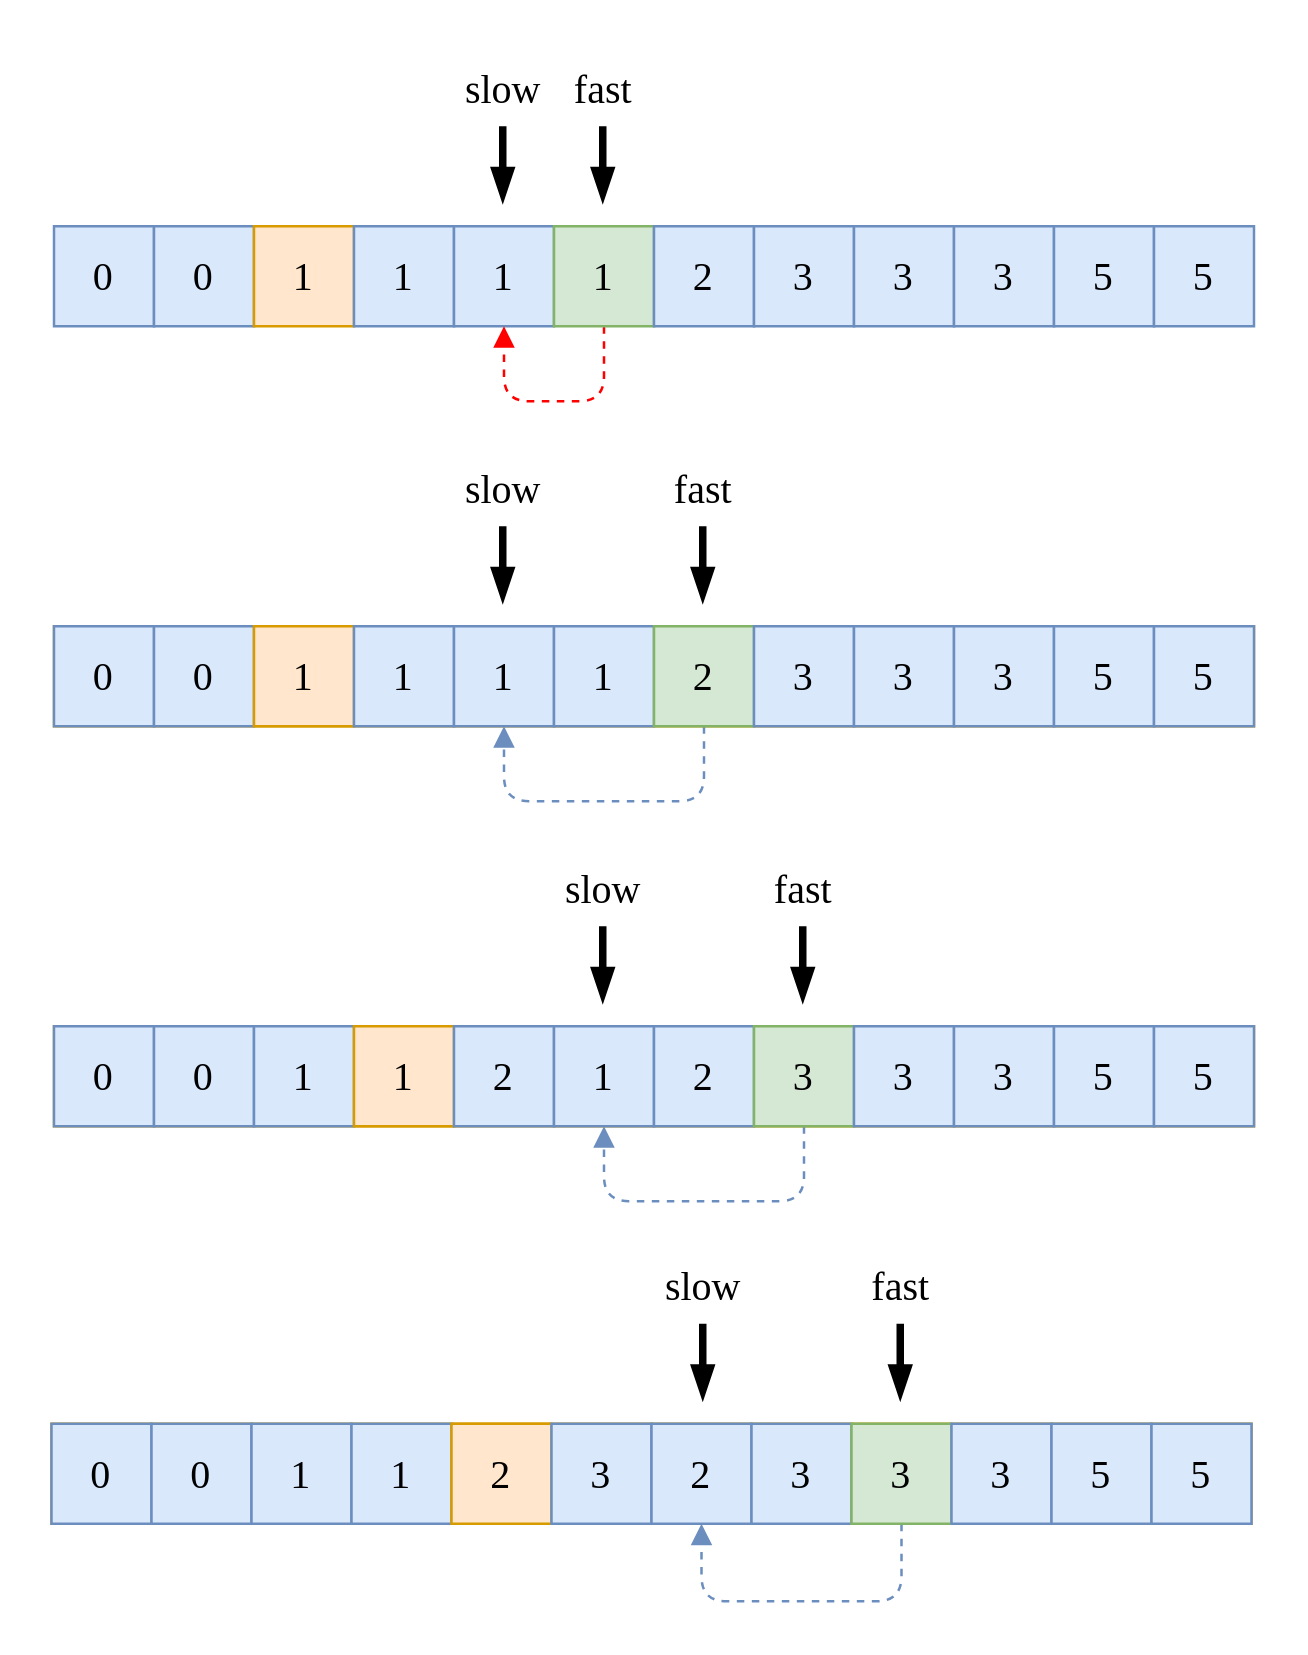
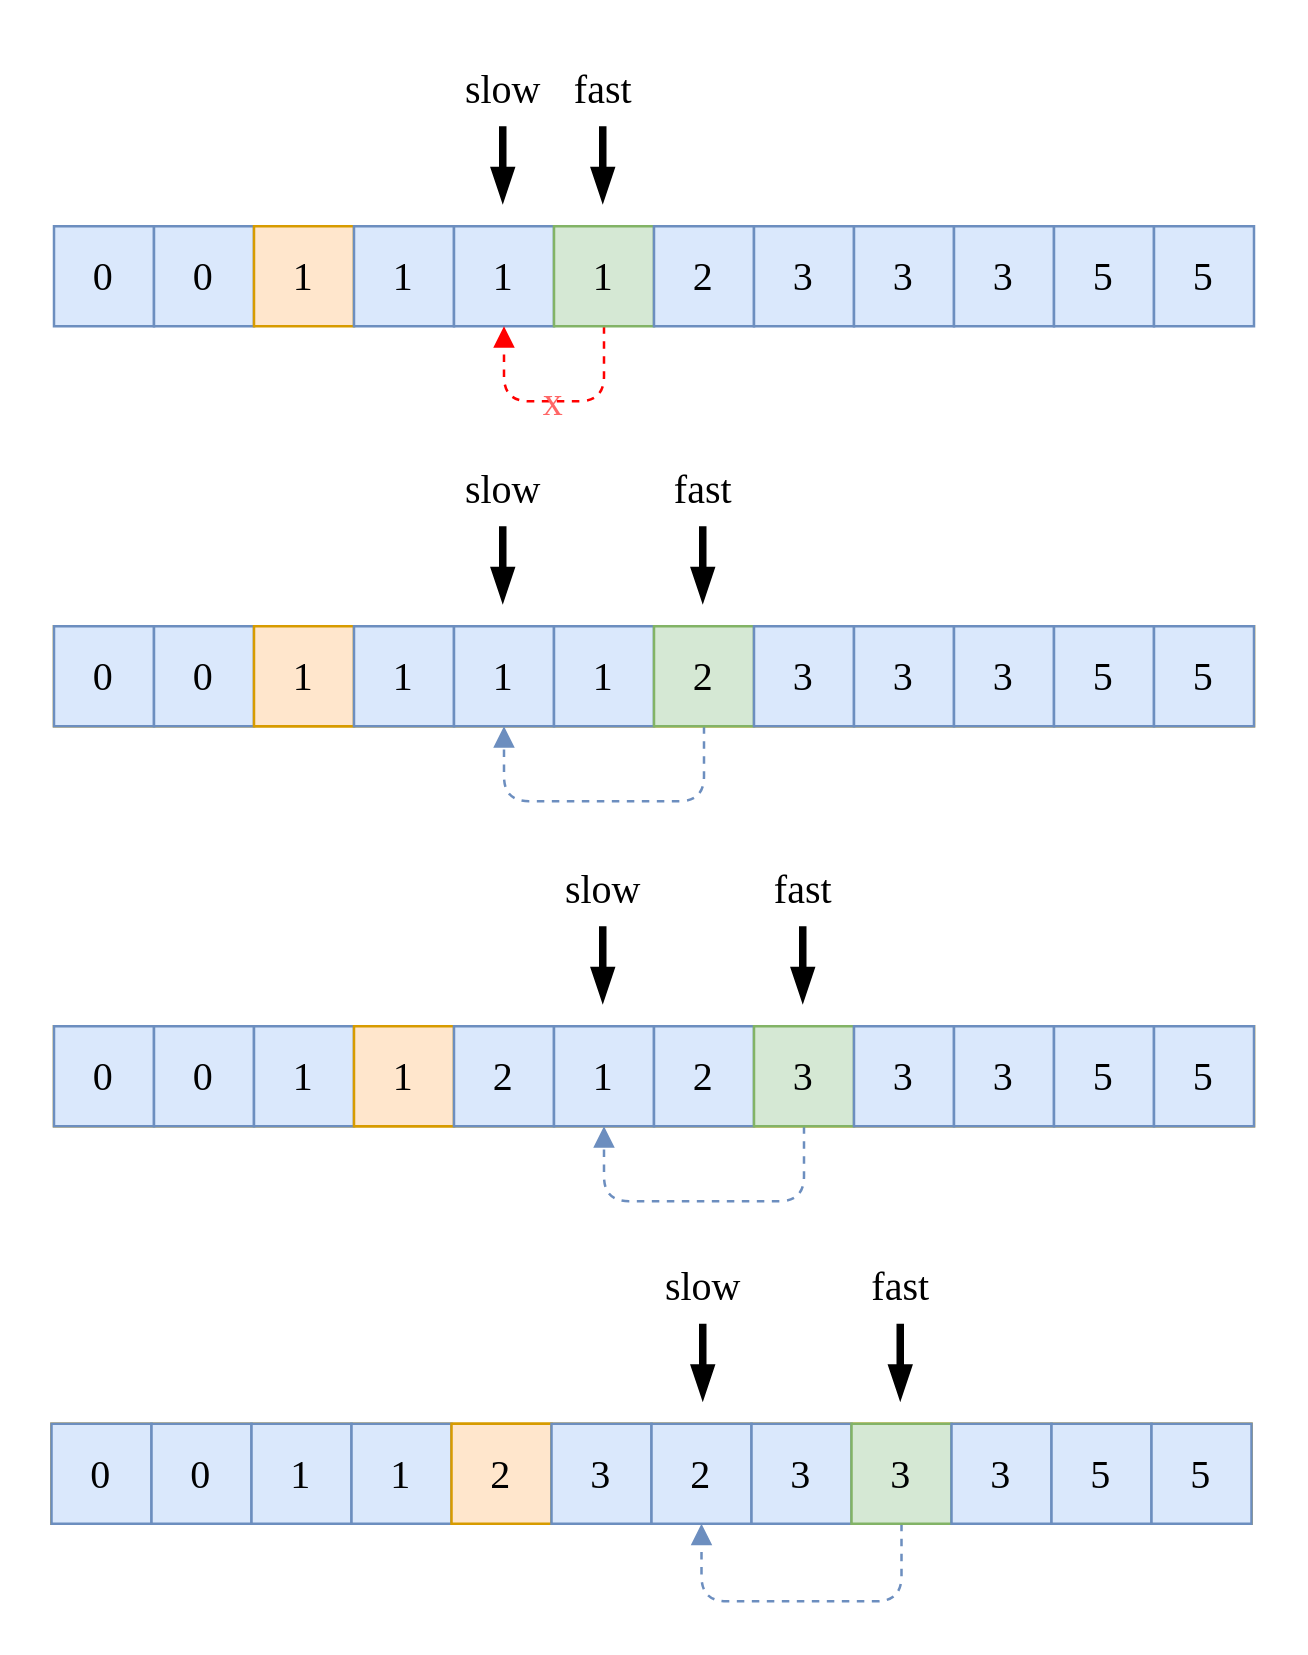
none -> (554, 401)
